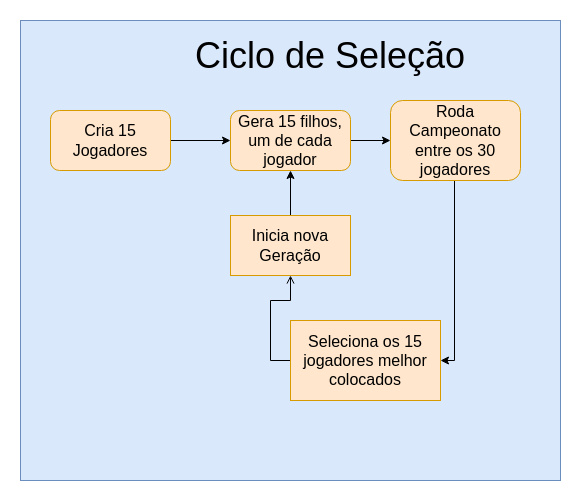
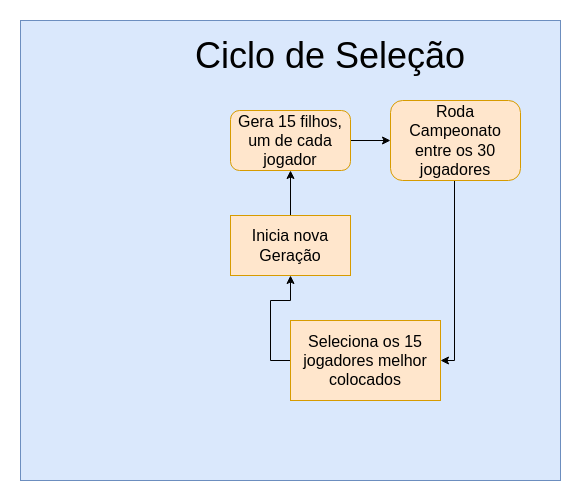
(111, 141) -> none
(197, 141) -> none
(291, 281) -> (291, 283)
